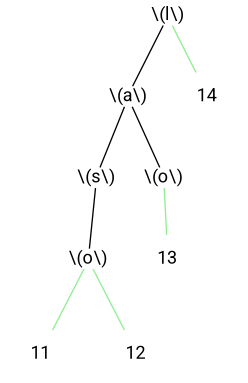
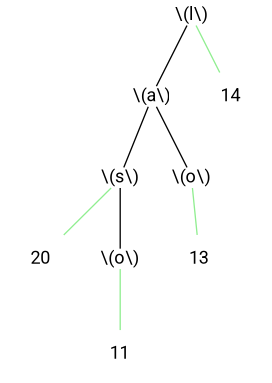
none -> (41, 259)
(136, 354) -> none
